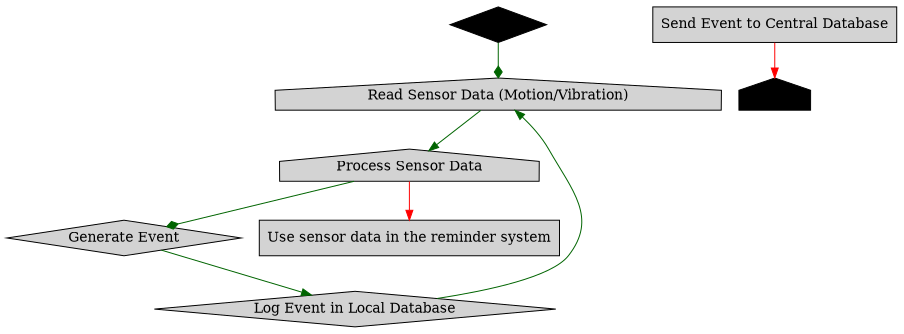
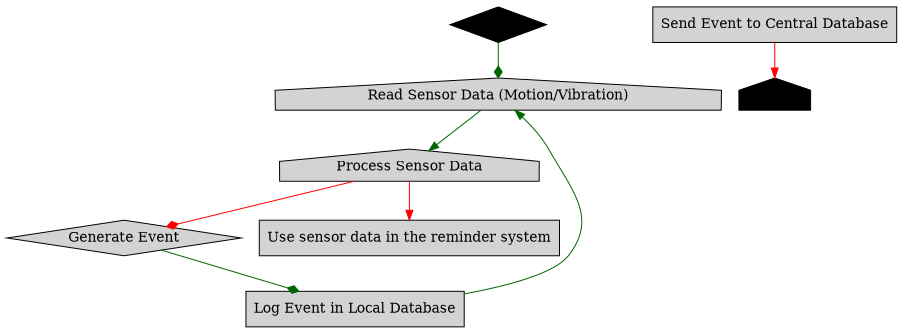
(266, 203) -> (266, 203)
(232, 271) -> (224, 269)
(355, 309) -> (355, 309)
